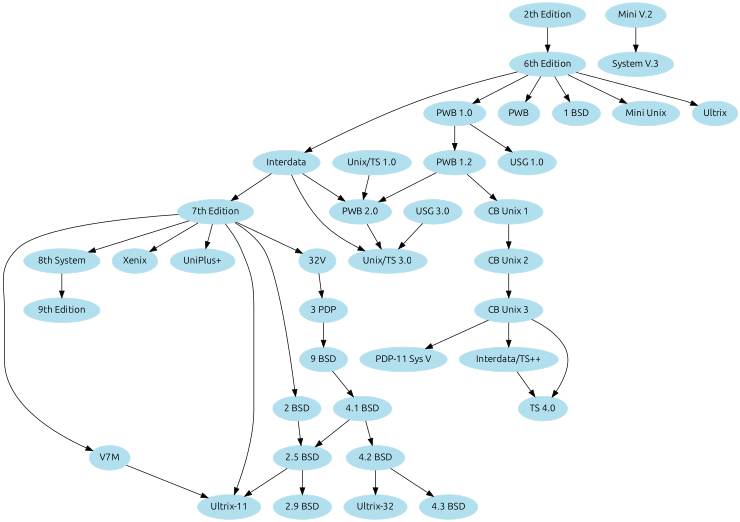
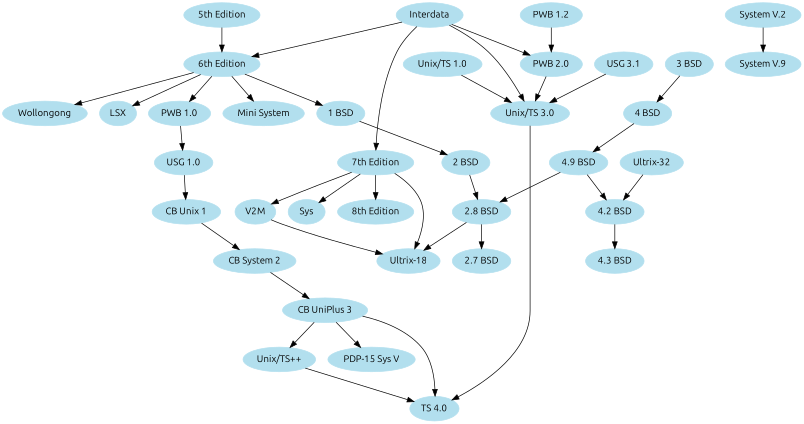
(548, 15) -> (222, 15)
(636, 15) -> (763, 15)
(636, 64) -> (763, 64)
(412, 103) -> (330, 39)
(519, 113) -> (118, 113)
(646, 113) -> (264, 113)
(715, 113) -> (45, 113)
(455, 135) -> none
(367, 184) -> (483, 87)
(479, 185) -> (185, 184)
(433, 212) -> (624, 64)
(62, 261) -> (376, 212)
(135, 261) -> (307, 212)
(203, 261) -> none
(317, 261) -> none
(509, 261) -> (255, 261)
none -> (530, 277)
(280, 299) -> (400, 137)
(62, 310) -> none
(324, 310) -> (689, 64)
(509, 310) -> (325, 310)
(324, 359) -> (648, 113)
(404, 359) -> (372, 359)
(509, 359) -> (279, 359)
(363, 409) -> (579, 163)
(110, 458) -> (255, 212)
(302, 458) -> (482, 212)
(375, 479) -> (635, 185)
(229, 507) -> (408, 261)
(302, 507) -> (482, 261)
